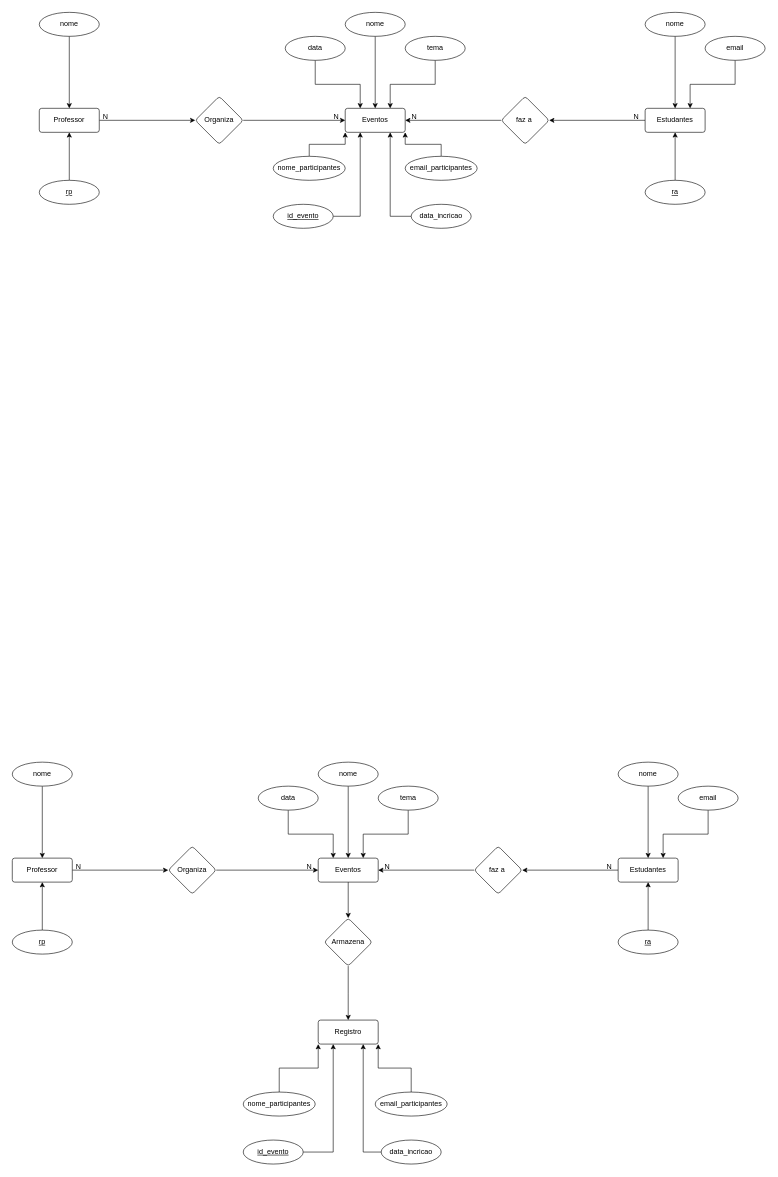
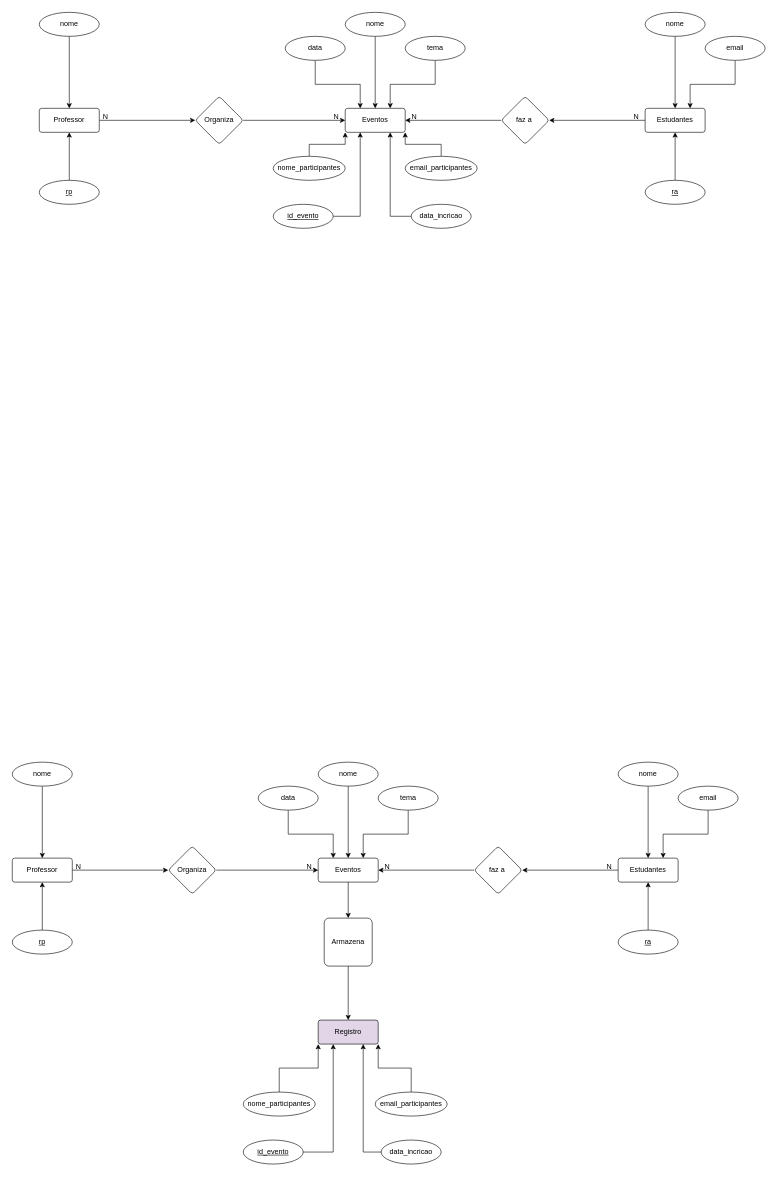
(348, 942) -> (348, 942)
(348, 1032) -> (348, 1032)
